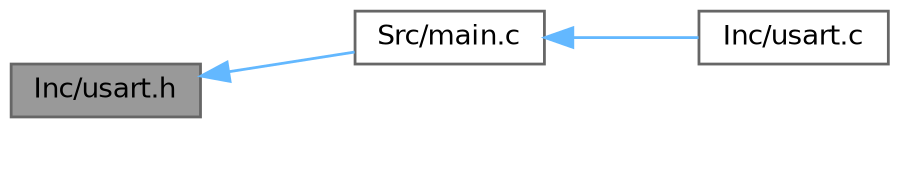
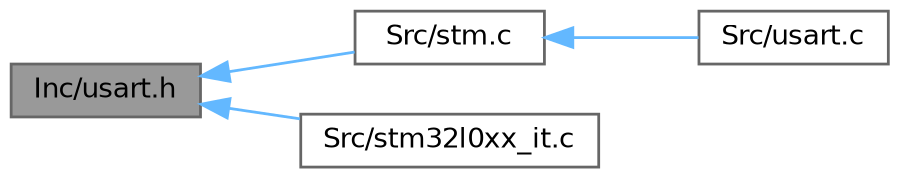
(450, 38) -> (450, 38)
(794, 38) -> (794, 38)
none -> (450, 141)
